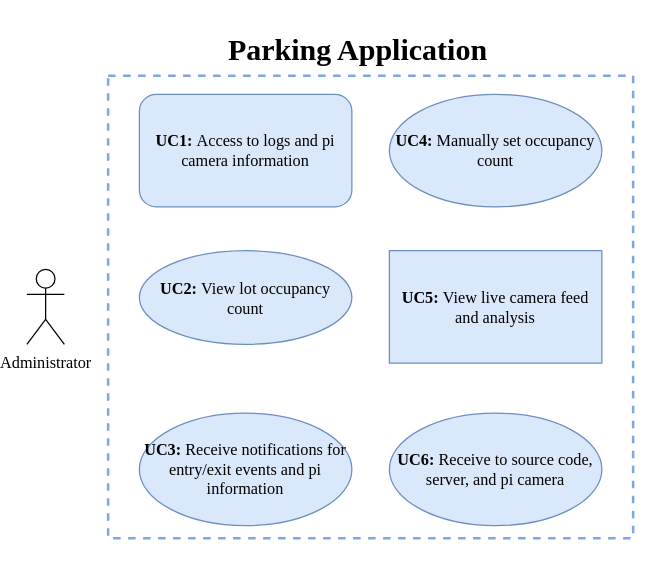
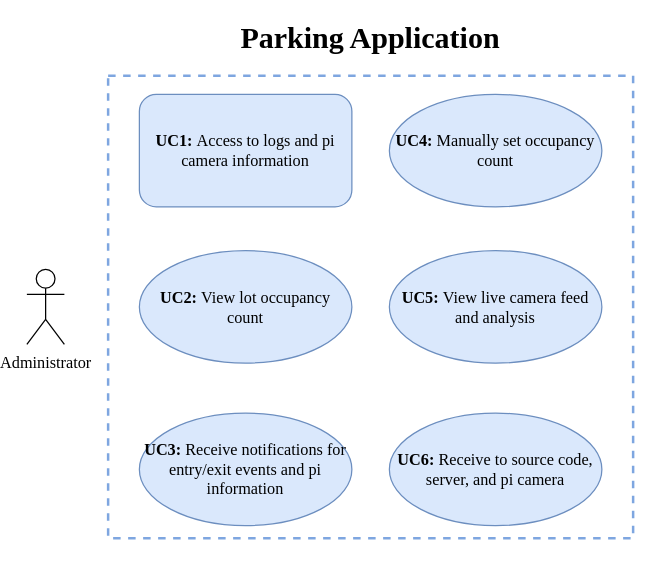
(358, 51) -> (371, 38)
(246, 298) -> (246, 307)
(496, 307) -> (496, 307)
